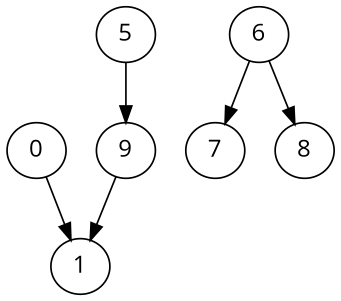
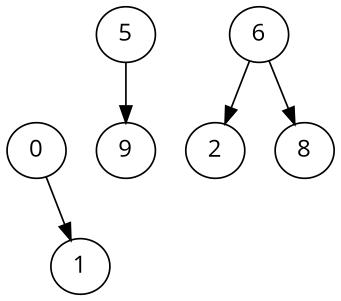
(215, 151) -> (215, 151)
(106, 201) -> none
